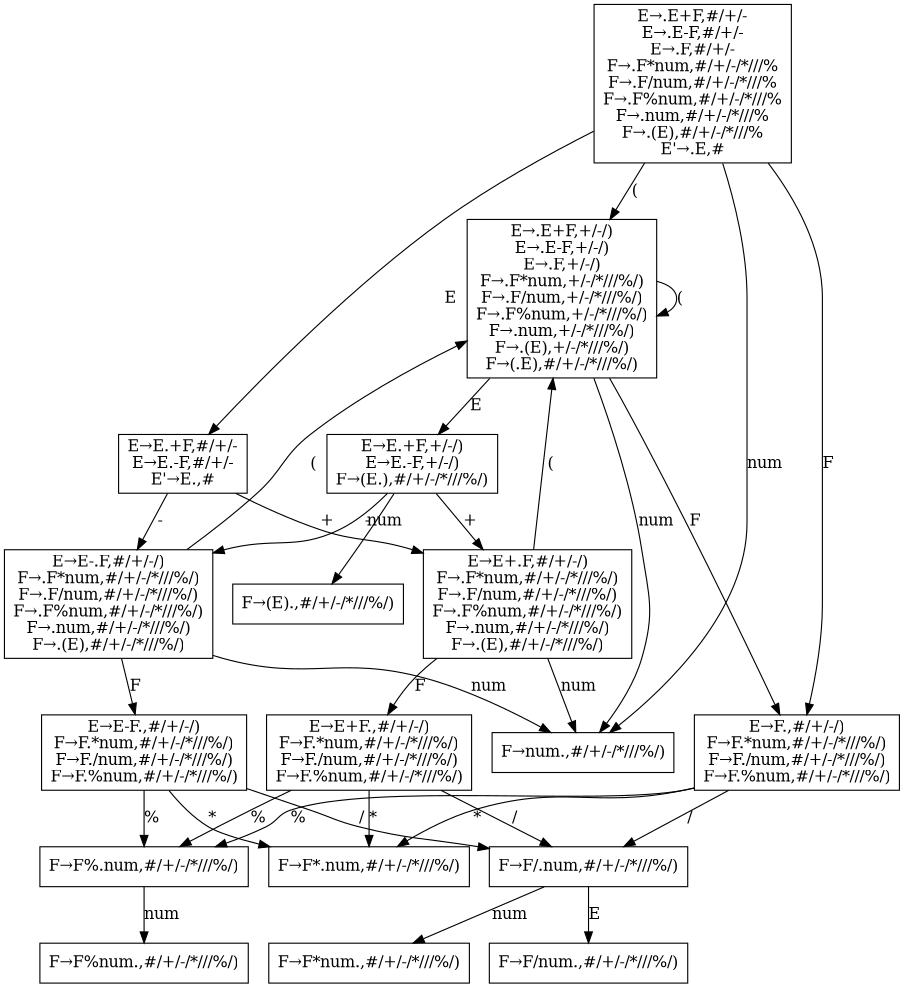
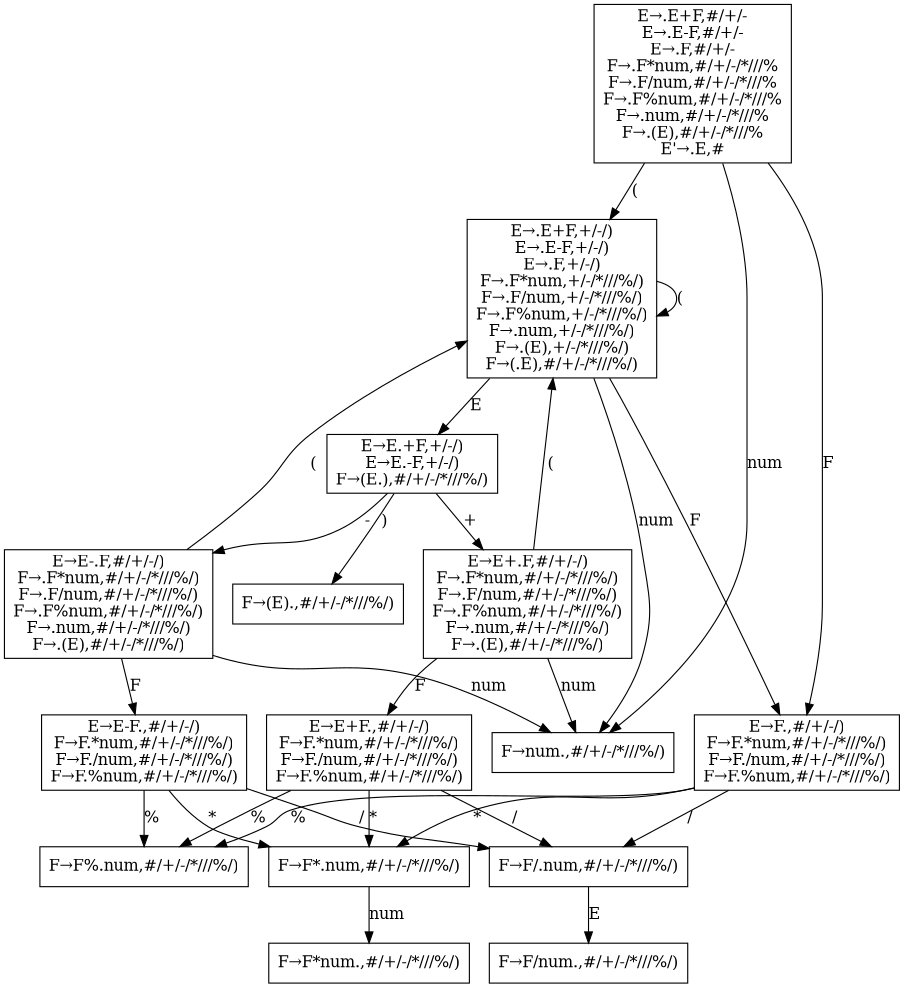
(183, 464) -> none
(385, 521) -> (385, 521)
(484, 913) -> (369, 909)
(144, 963) -> none
